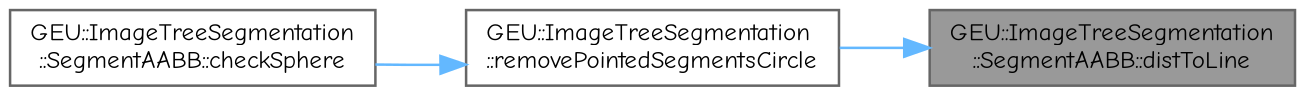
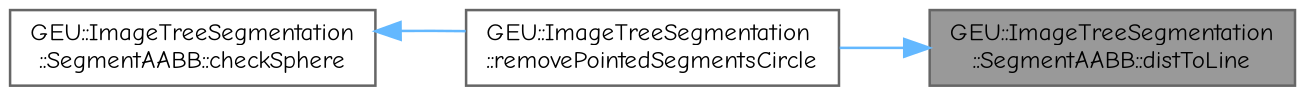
(408, 65) -> (433, 31)
